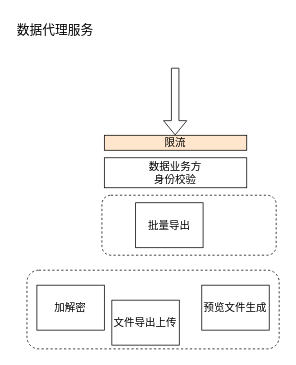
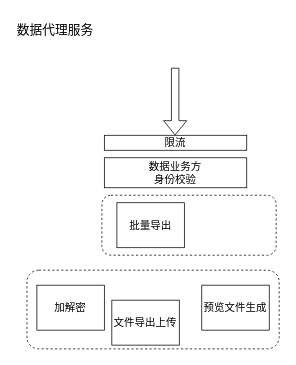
(175, 143) -> (175, 143)
(169, 225) -> (150, 225)
